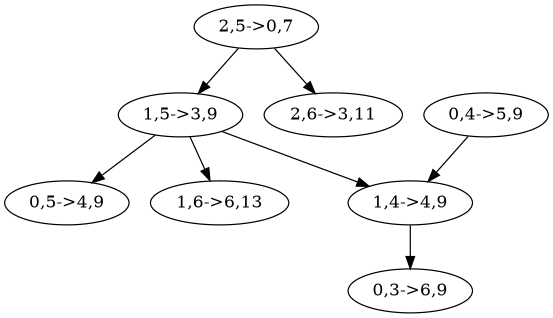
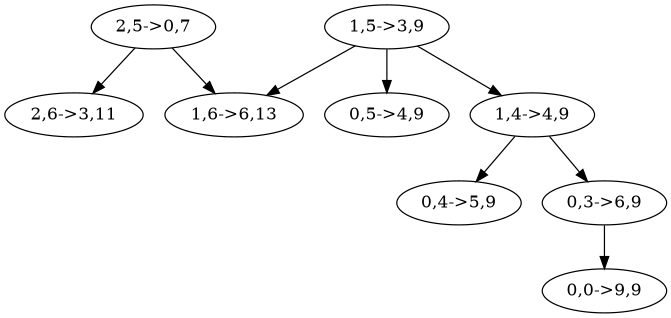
(223, 66) -> (189, 66)
(452, 154) -> (500, 154)
none -> (604, 291)
